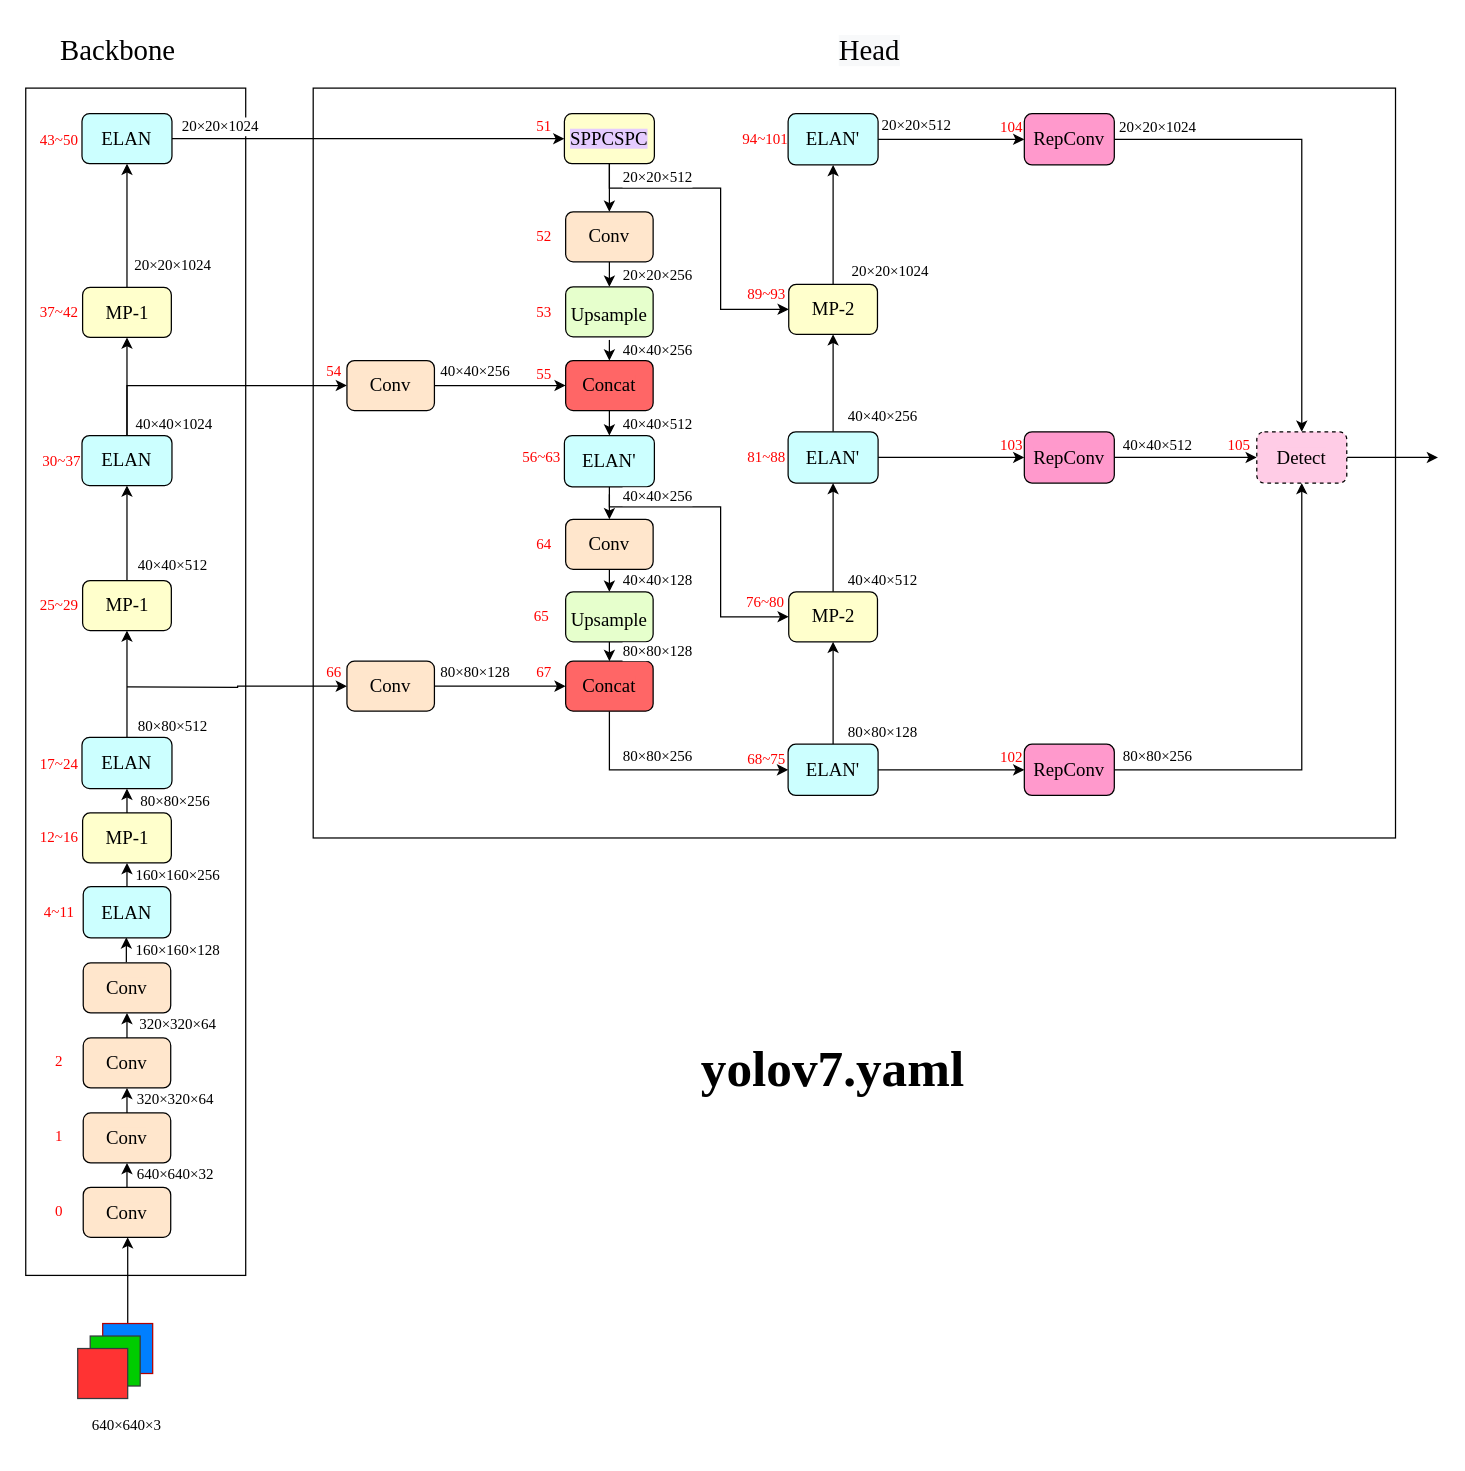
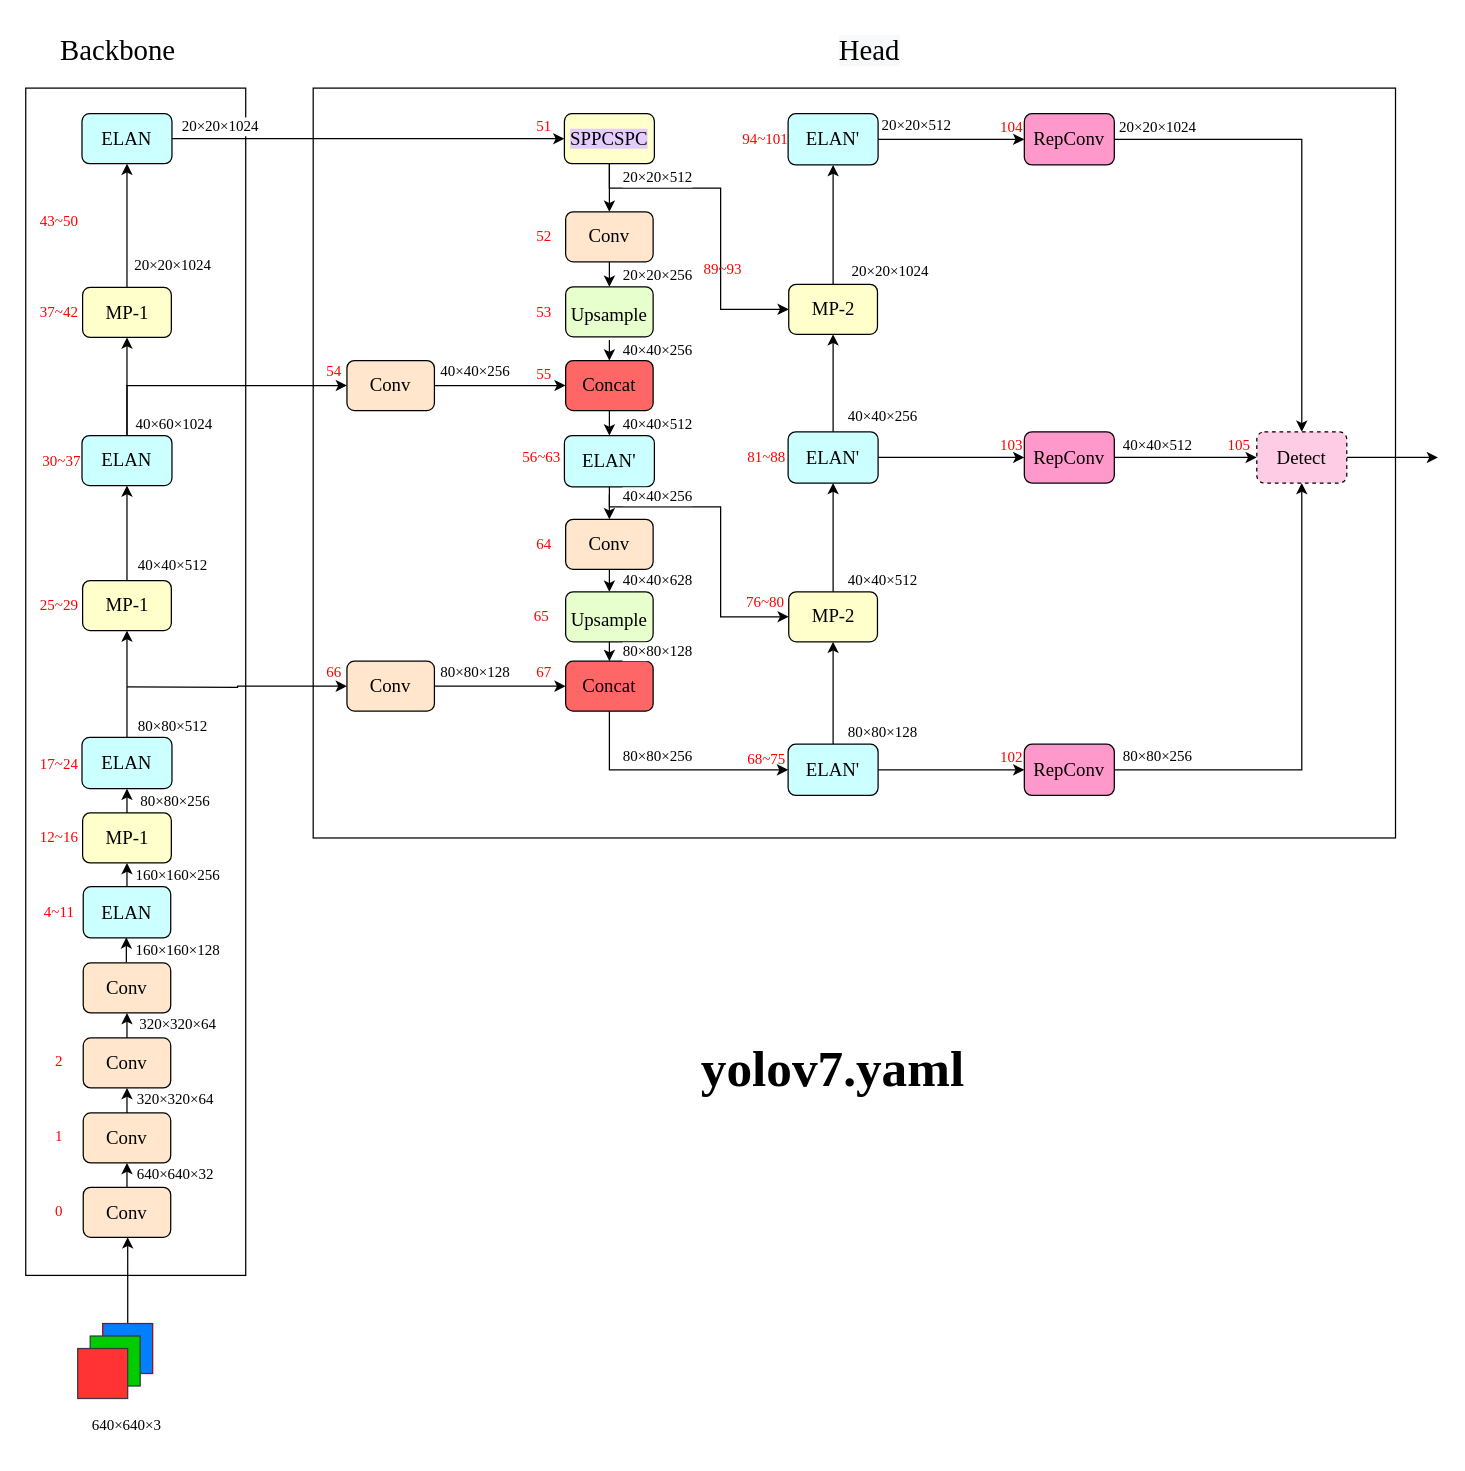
(59, 141) -> (59, 222)
(767, 294) -> (723, 269)
(174, 424) -> (174, 424)
(658, 581) -> (658, 581)
